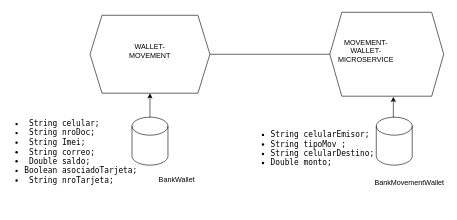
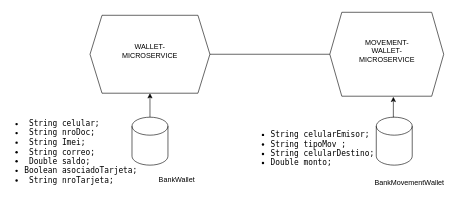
(150, 51) -> (150, 51)
(366, 51) -> (387, 51)
